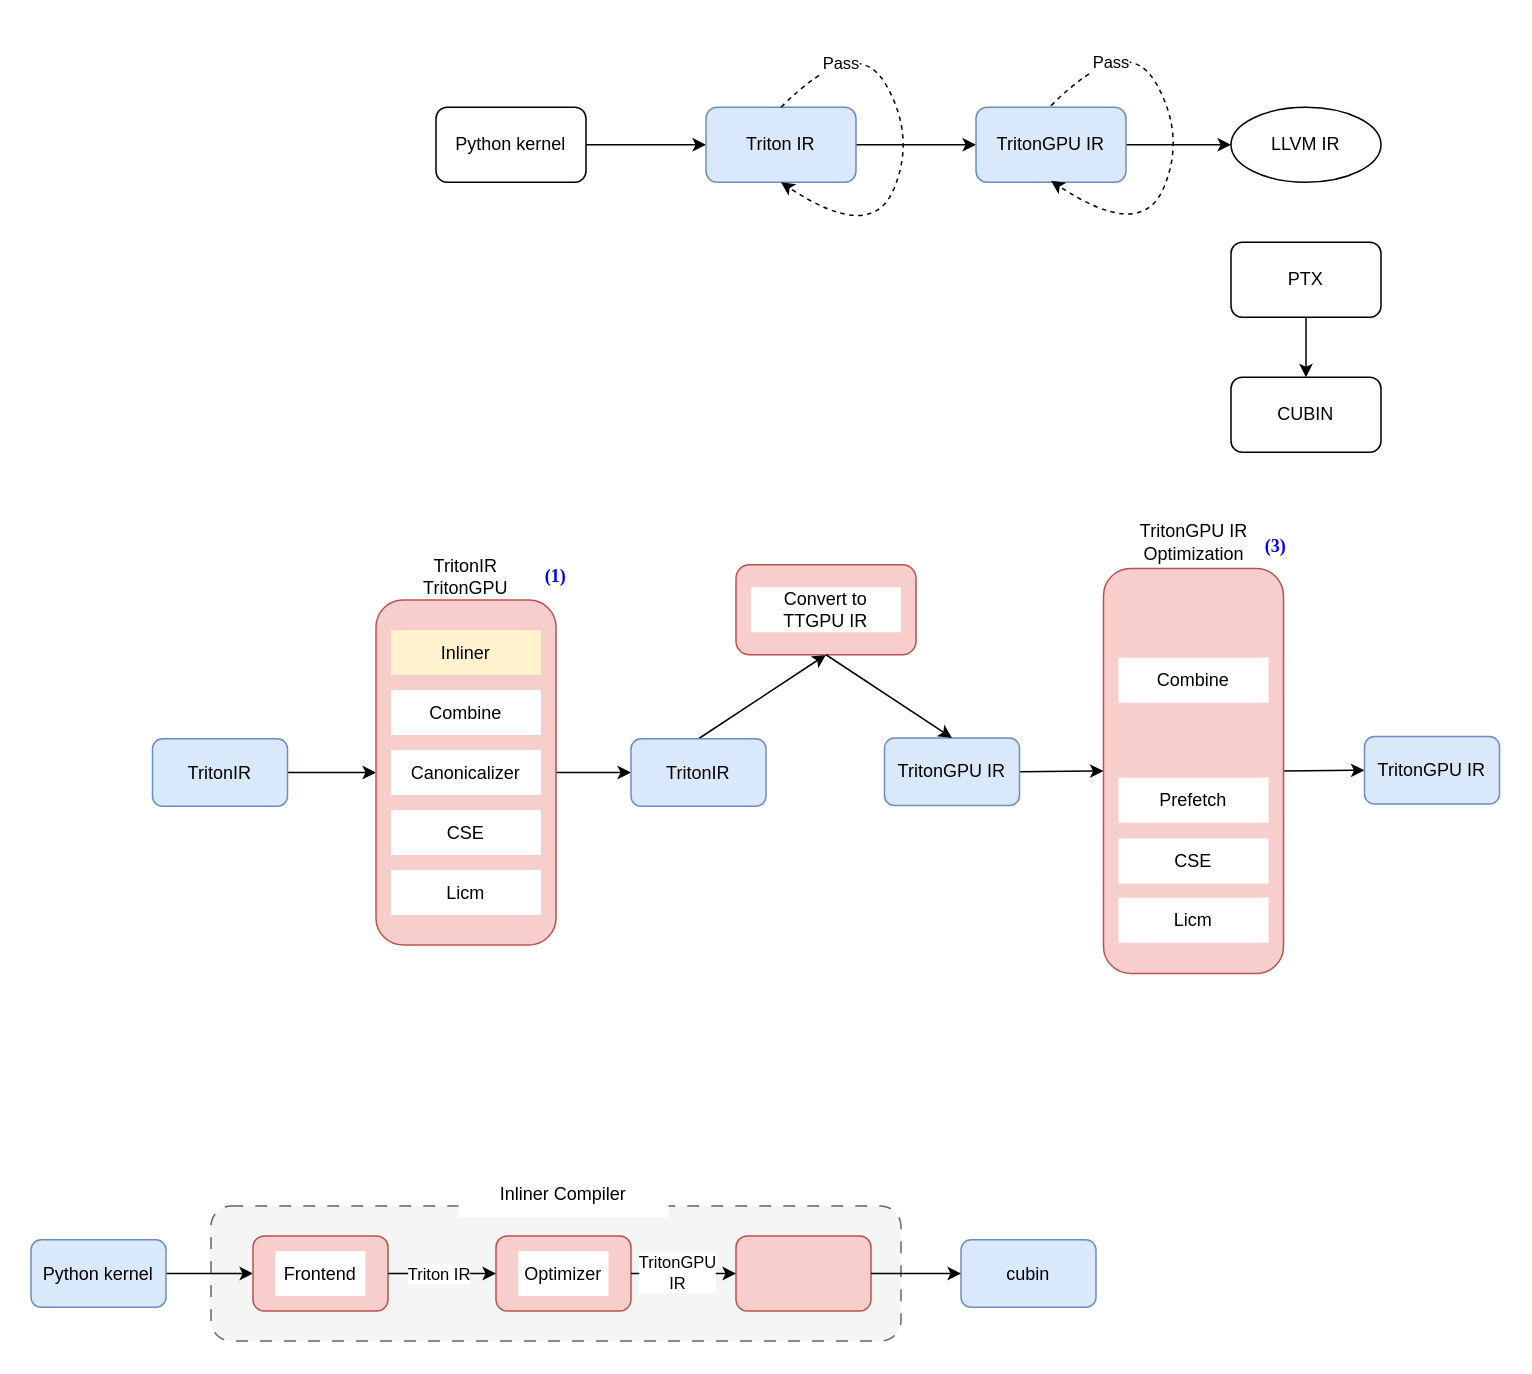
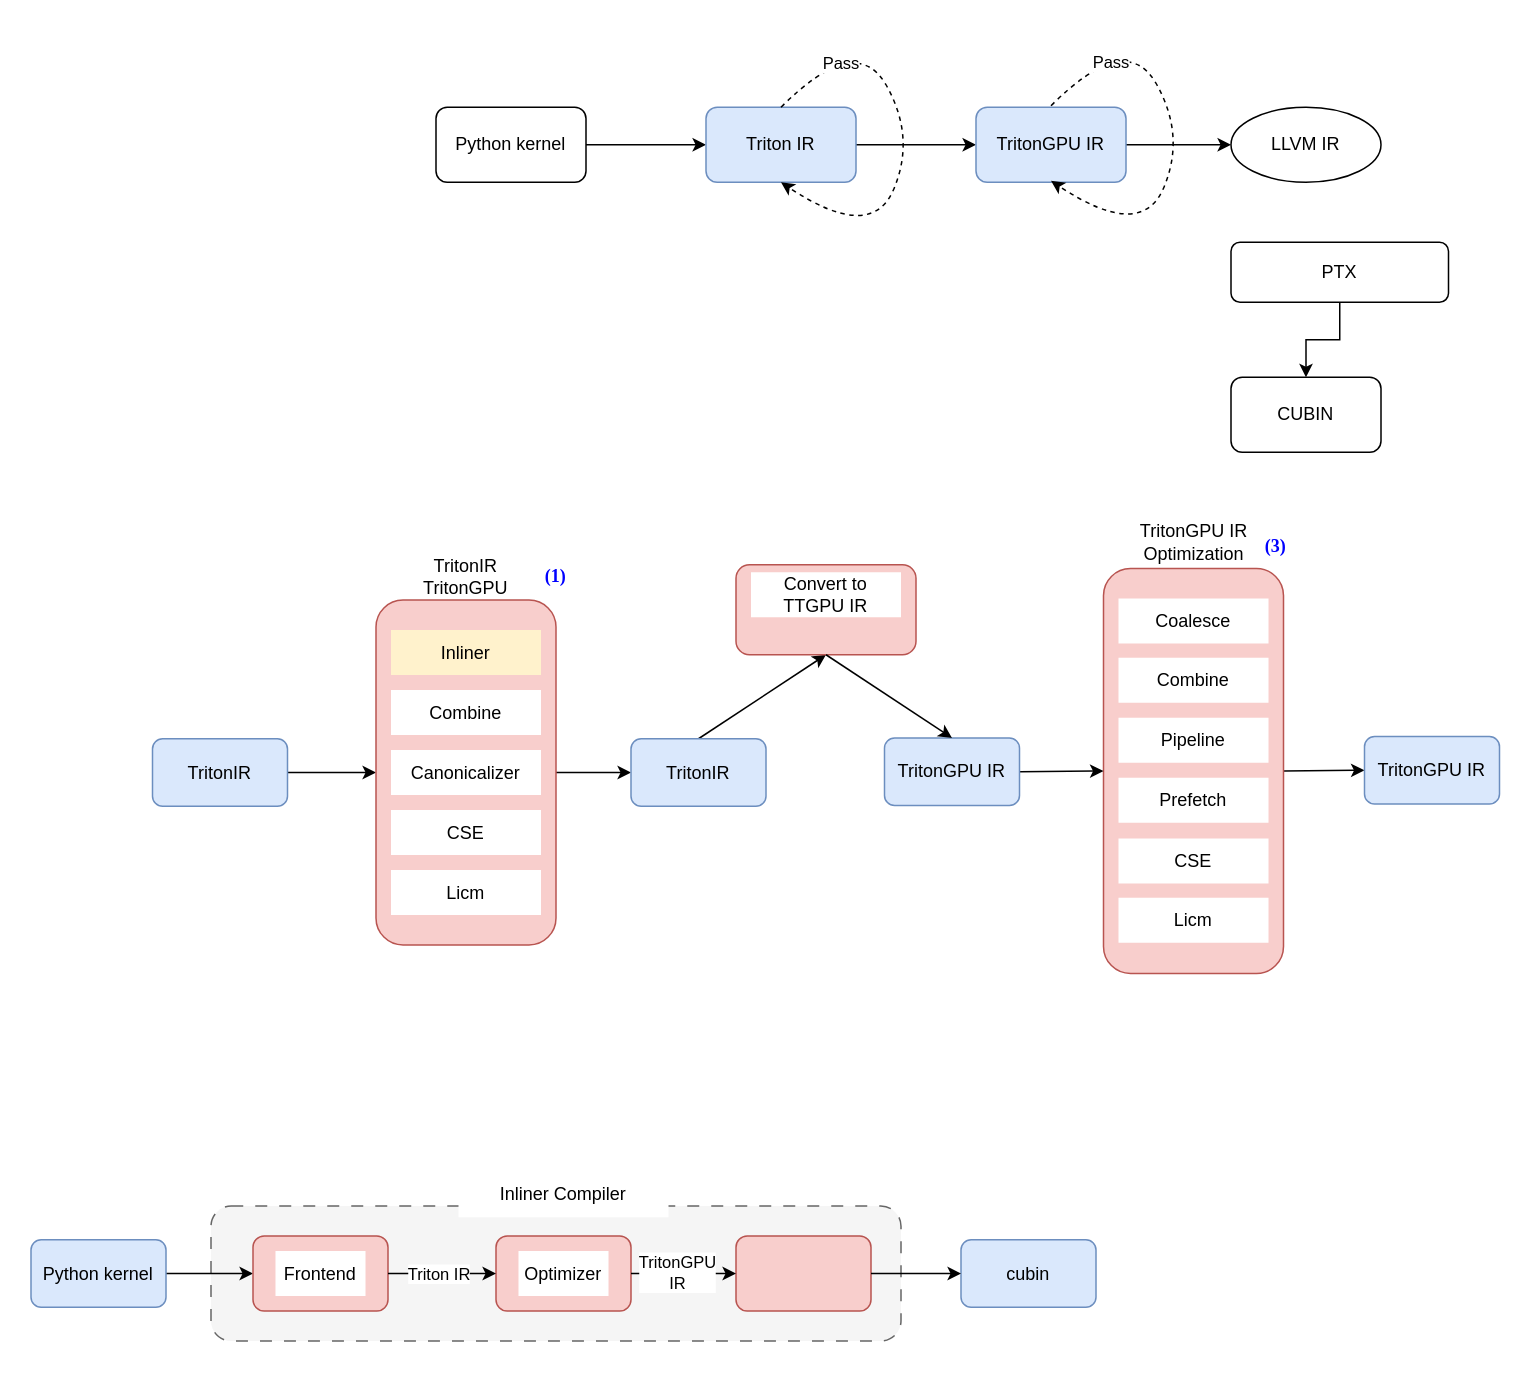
(1306, 280) -> (1340, 272)
(826, 610) -> (826, 595)
none -> (1193, 621)
none -> (1193, 740)
